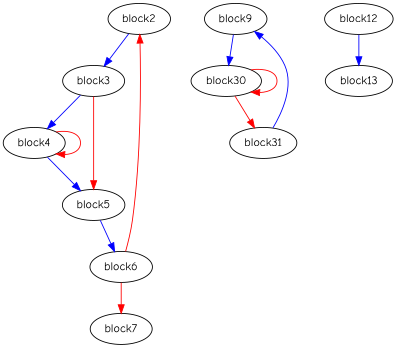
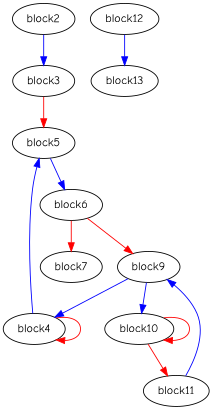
(226, 81) -> (139, 329)
(67, 109) -> (95, 296)
(263, 143) -> (176, 391)
(139, 148) -> (107, 233)
